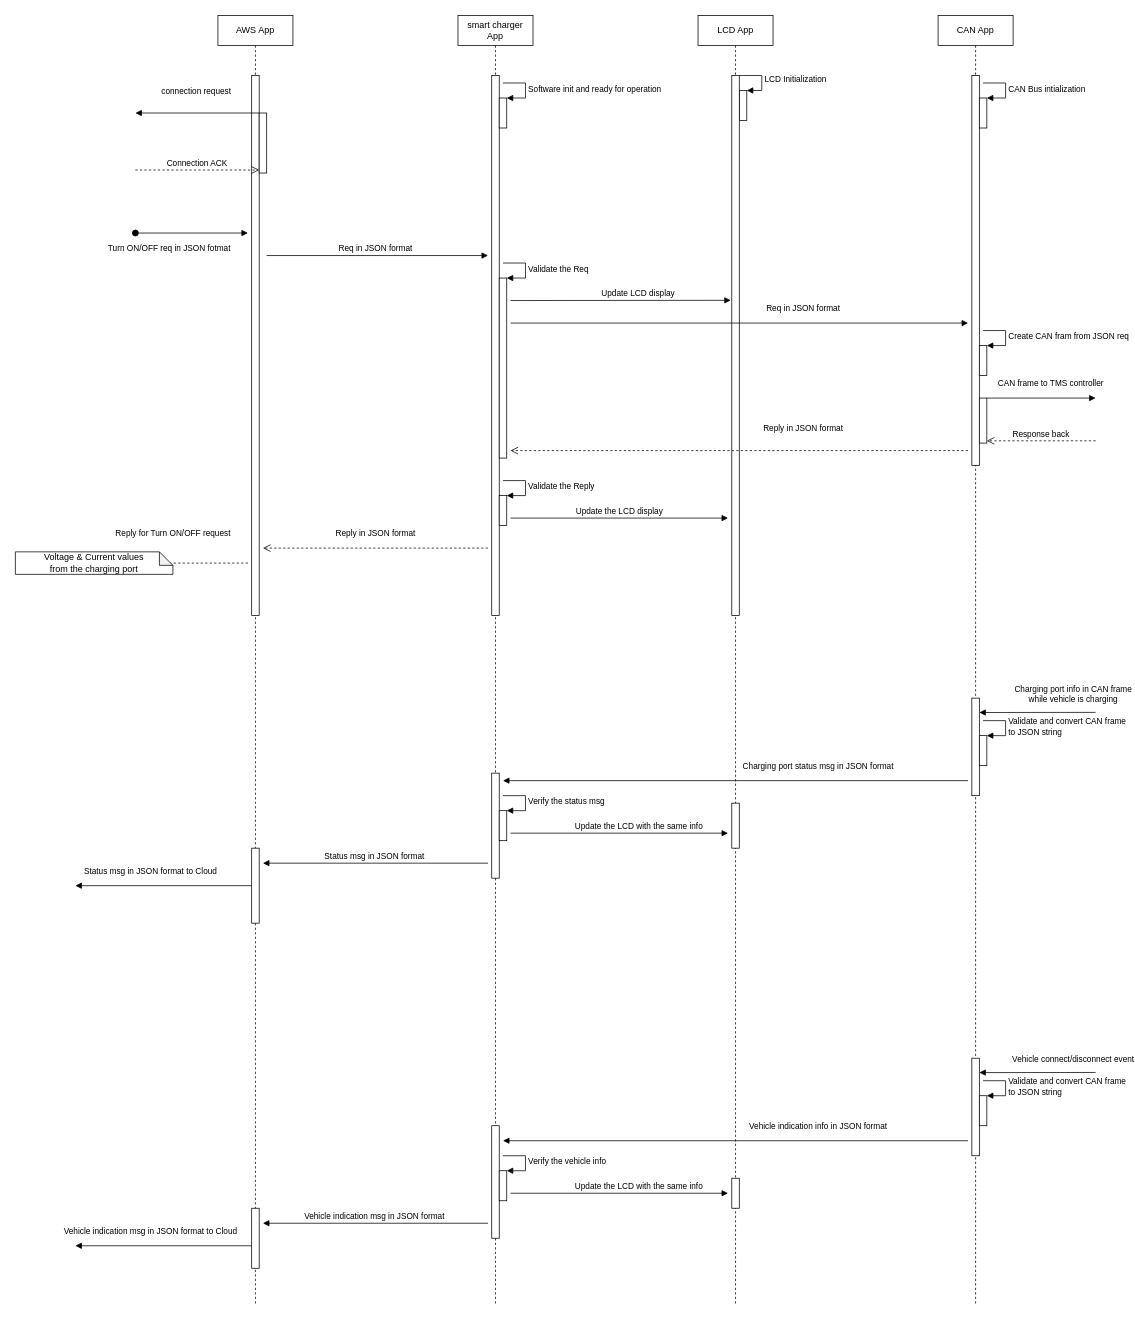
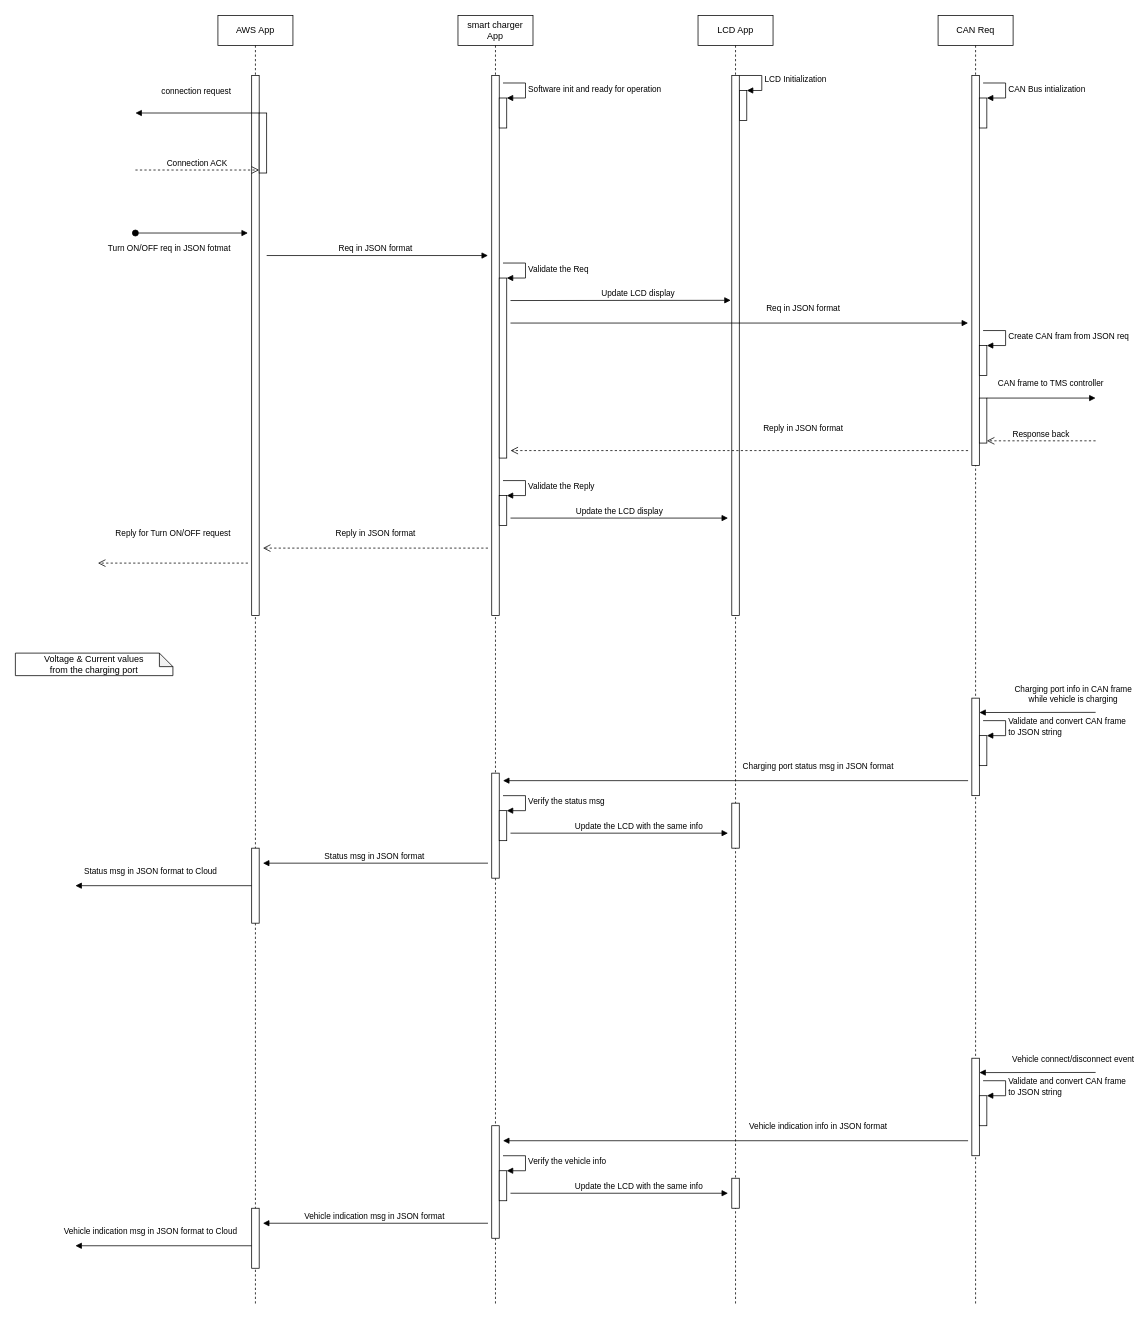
(975, 30) -> (975, 30)
(94, 563) -> (94, 664)
